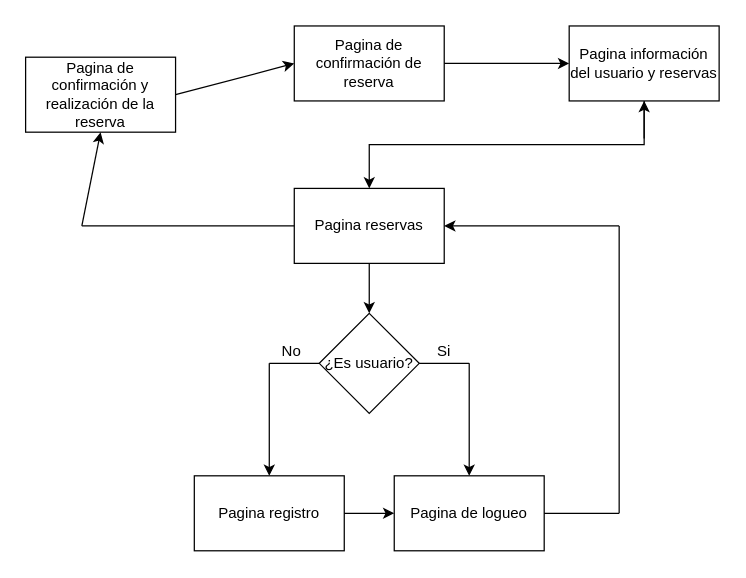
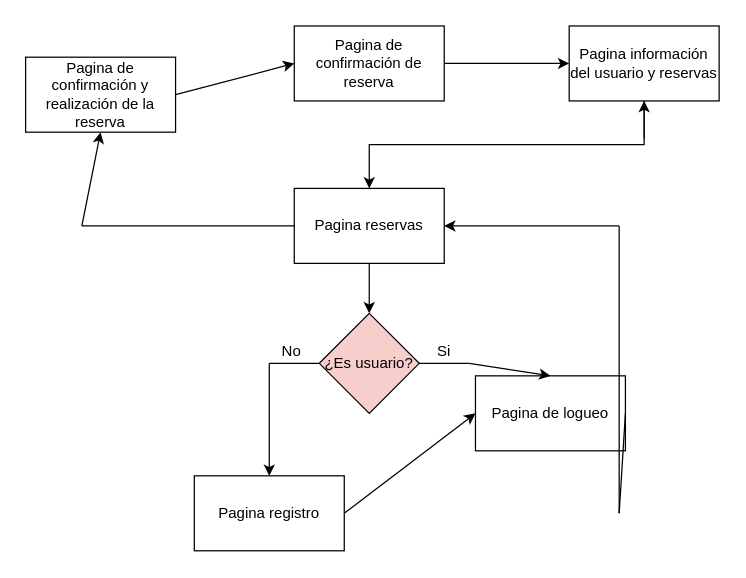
(369, 363) -> (369, 363)
(469, 513) -> (551, 413)
